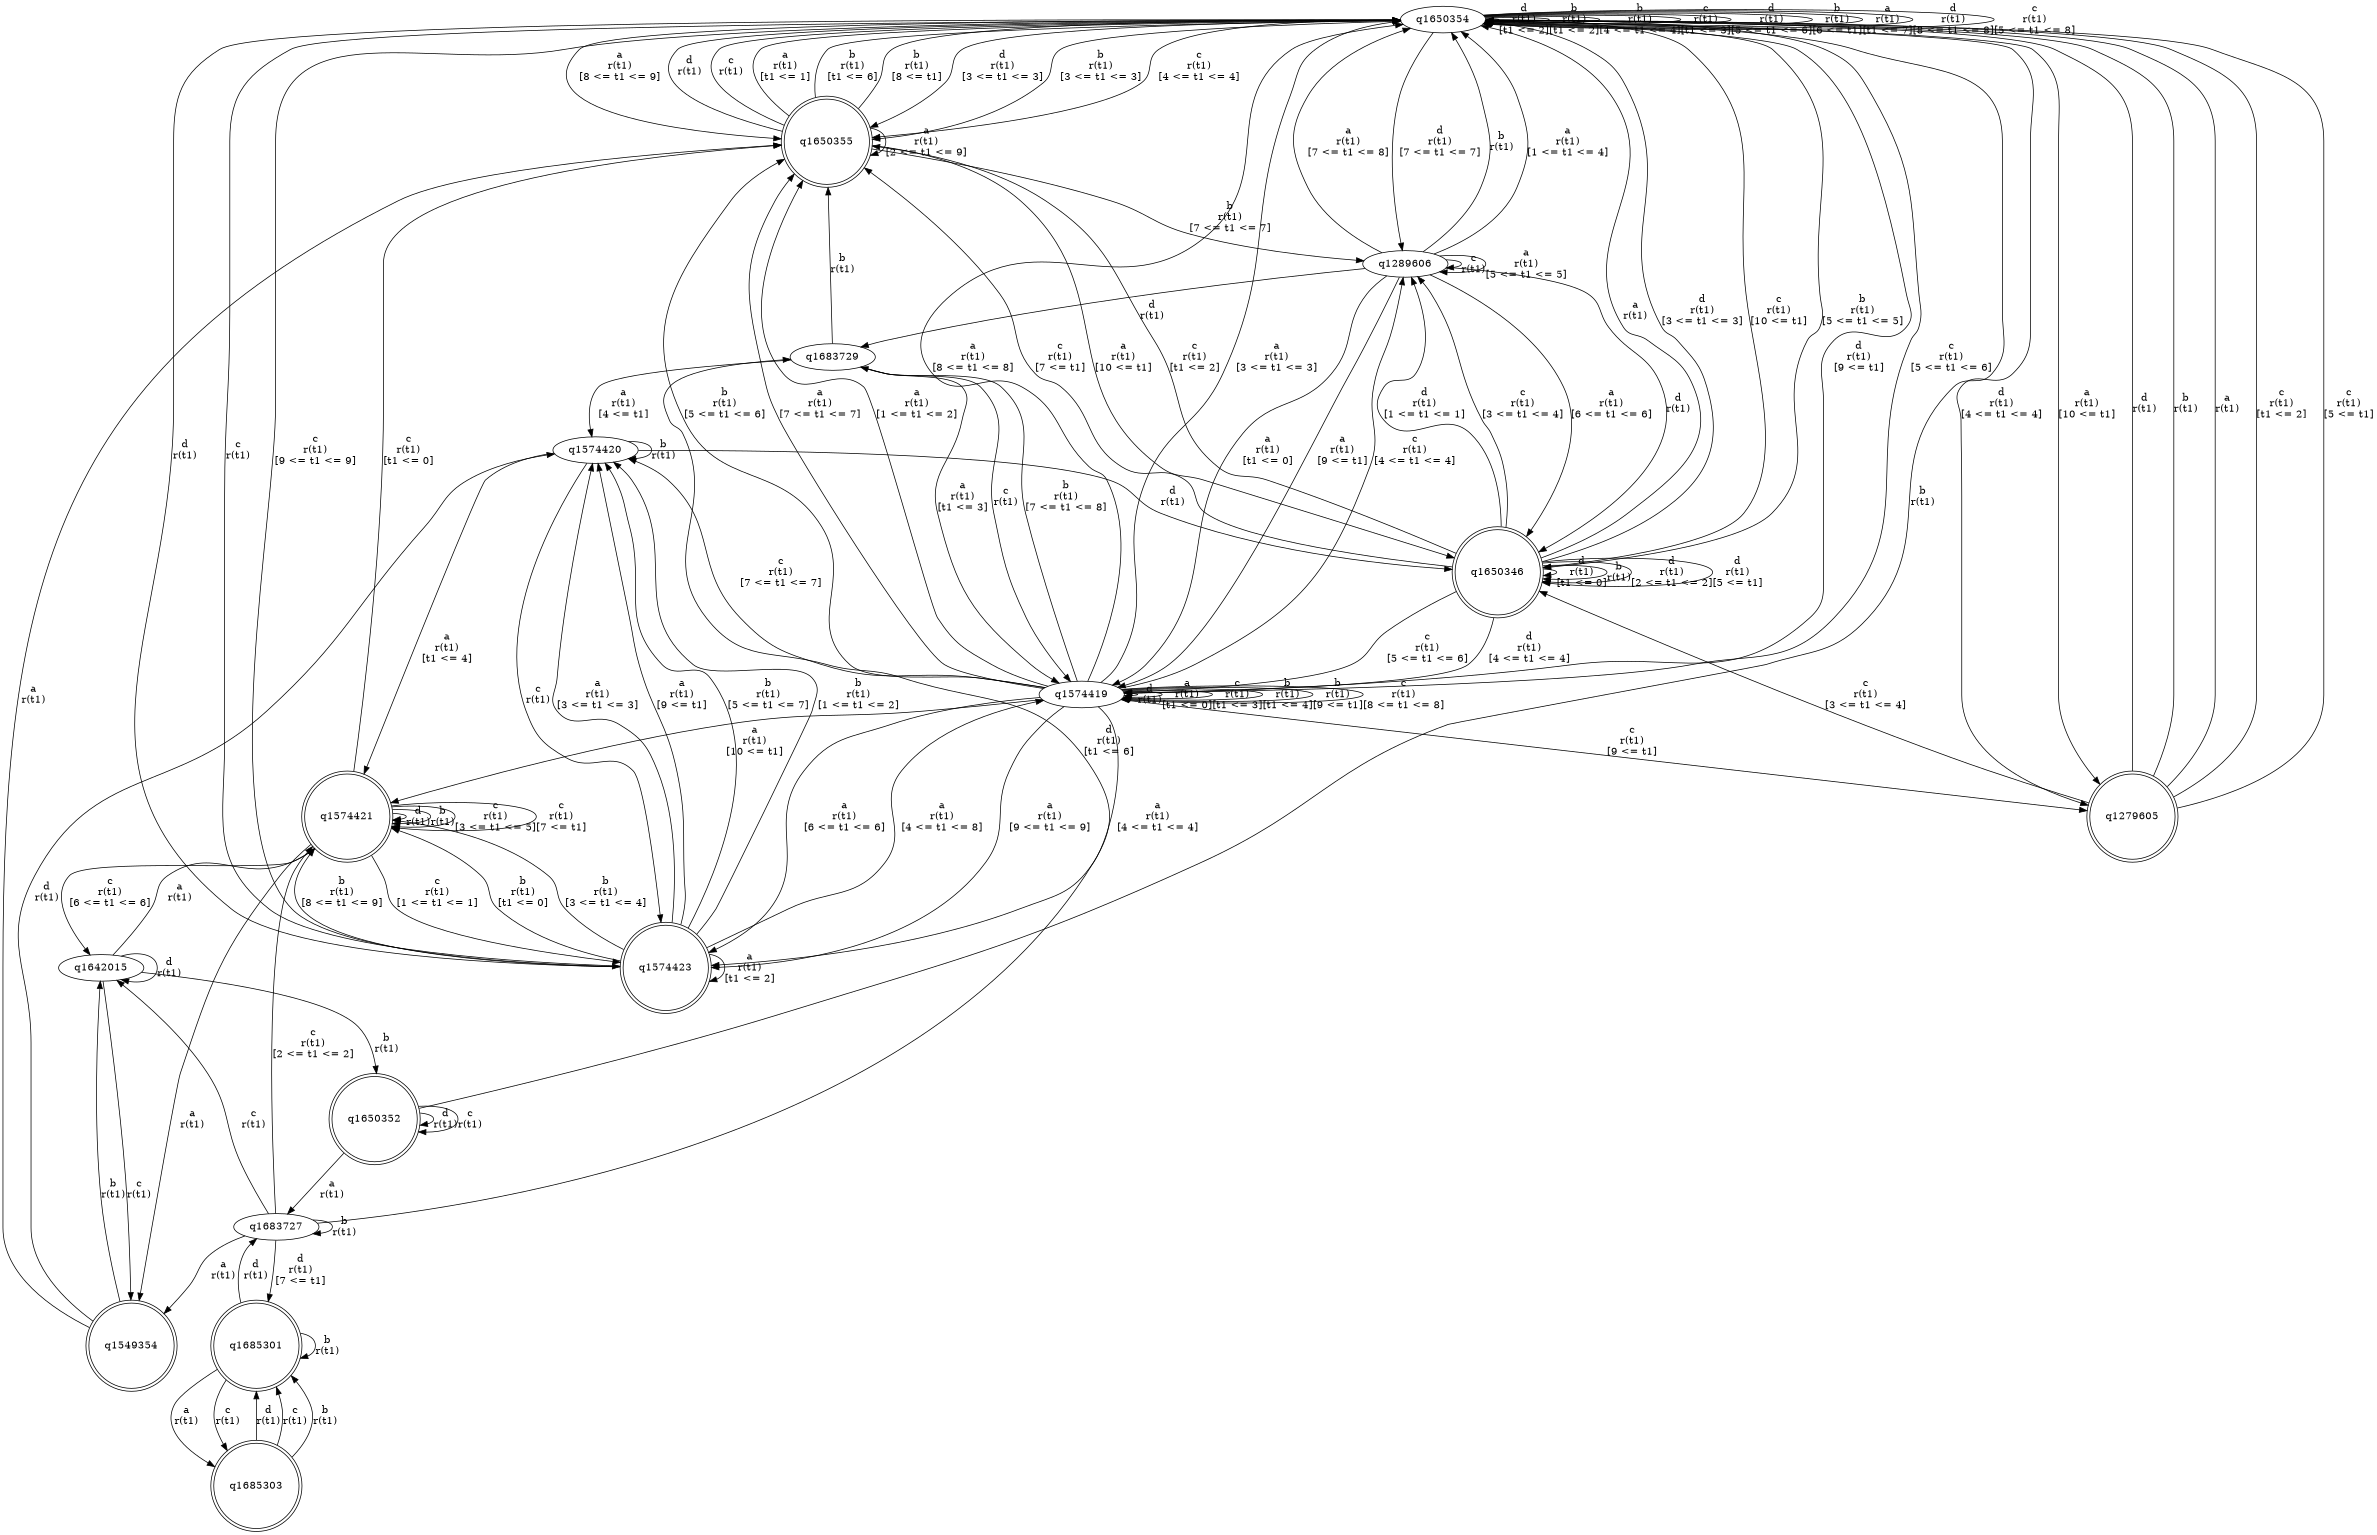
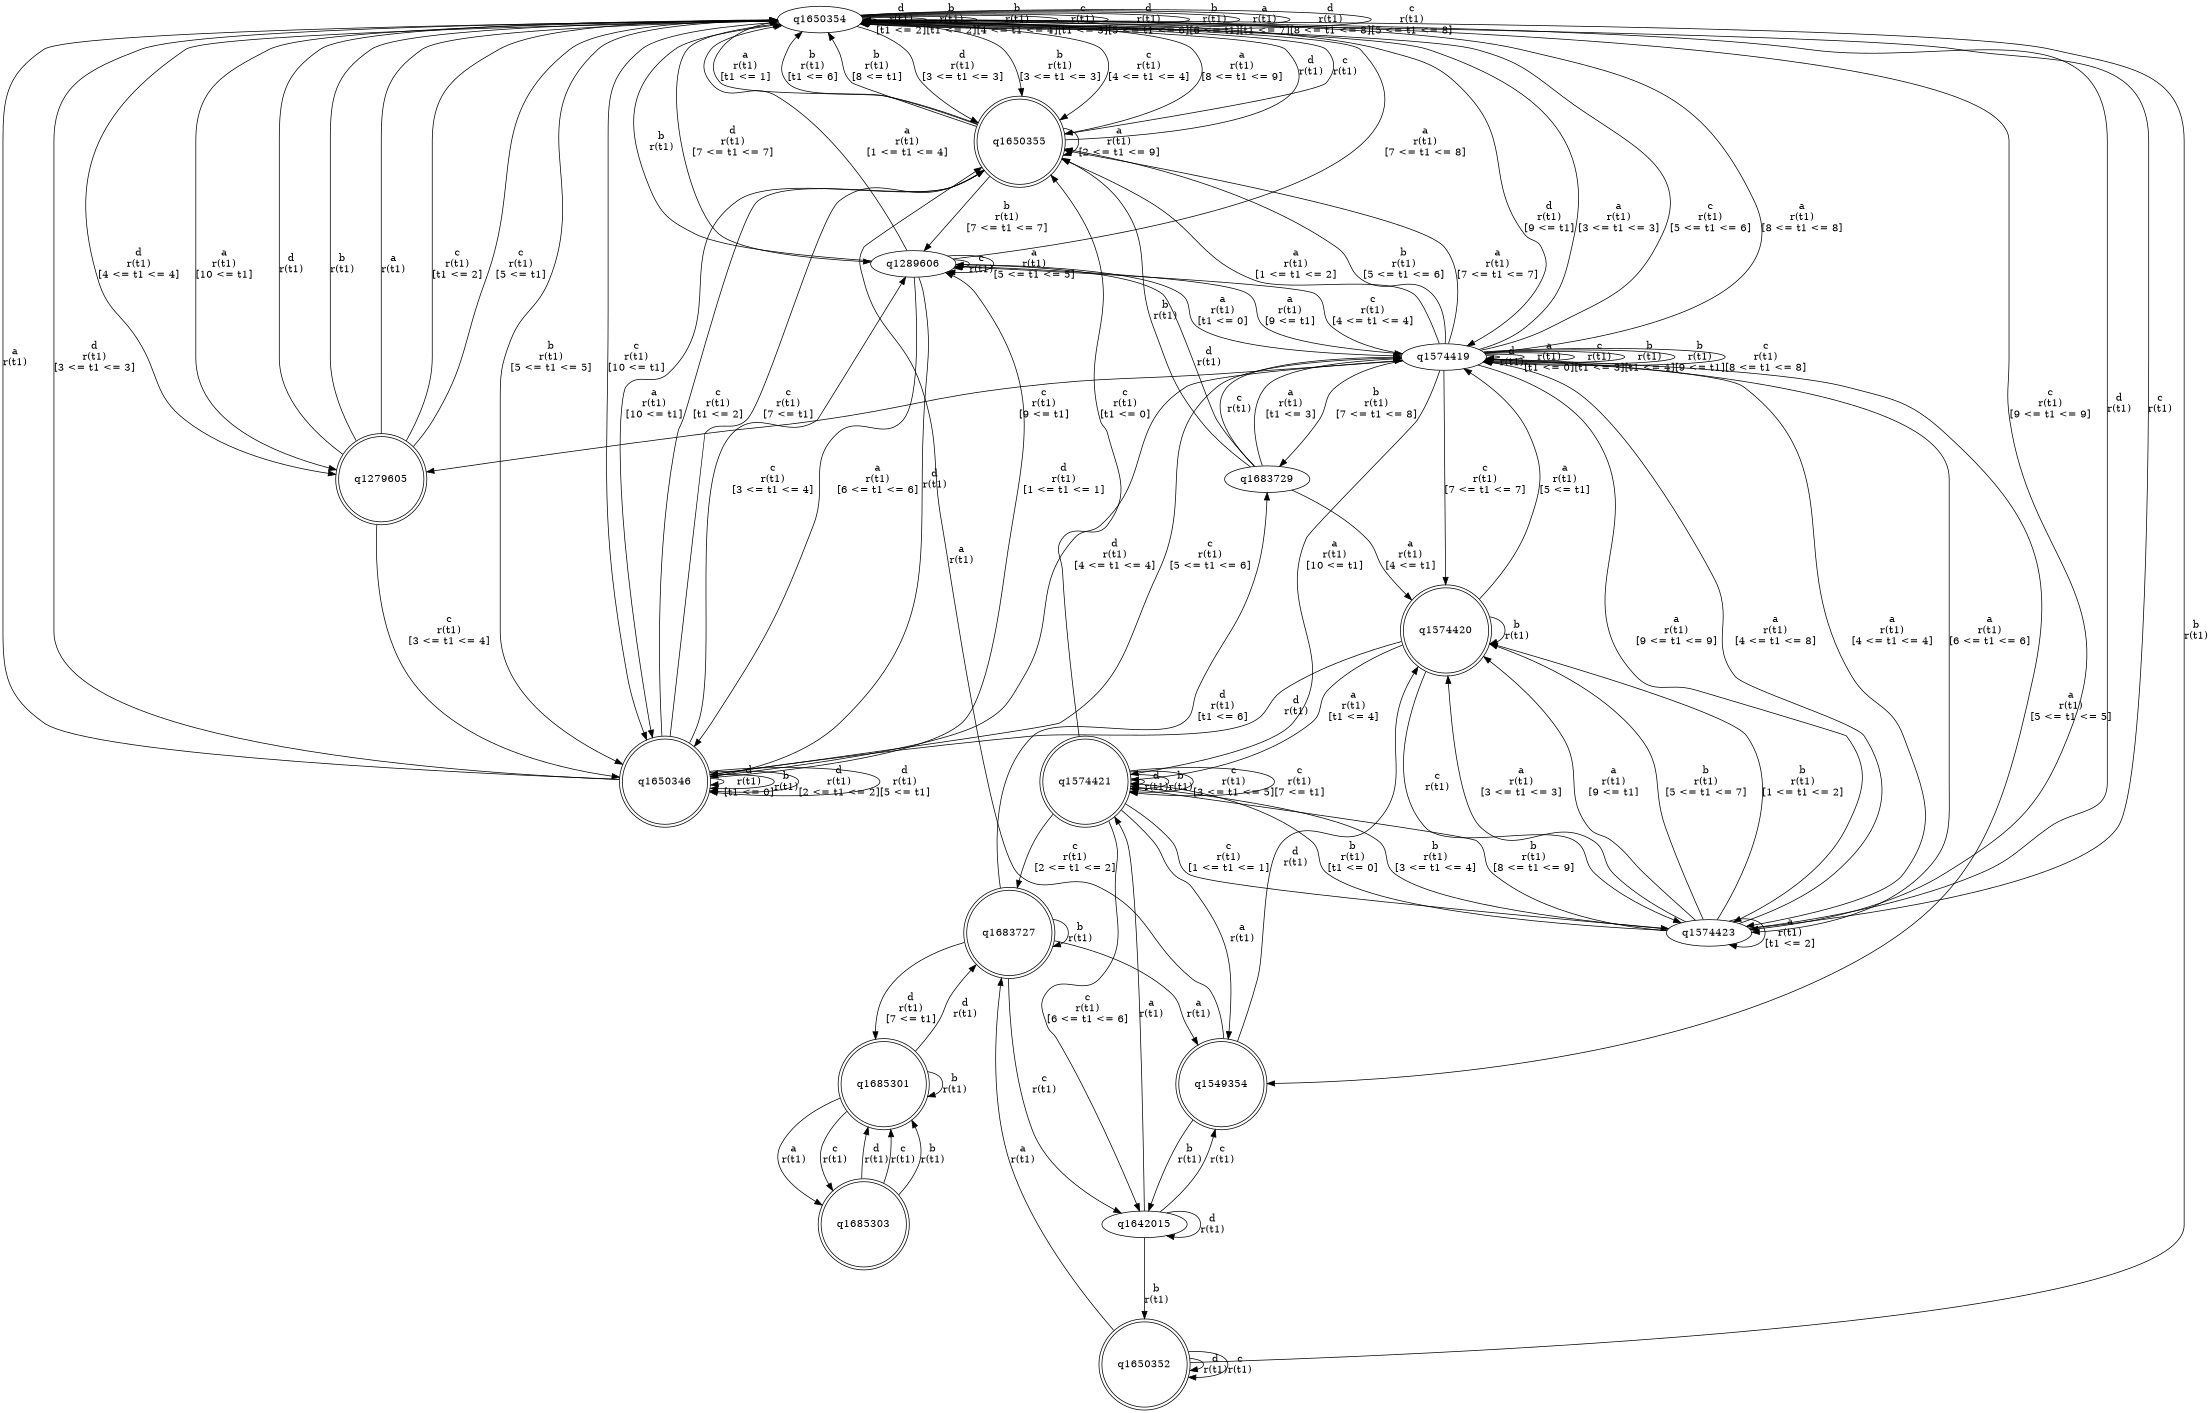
(1115, 299) -> (1160, 293)
(596, 450) -> (1446, 630)
none -> (1540, 481)
none -> (2009, 774)
(666, 968) -> (1709, 933)
(272, 1029) -> (1032, 845)
(276, 1227) -> (1009, 933)
